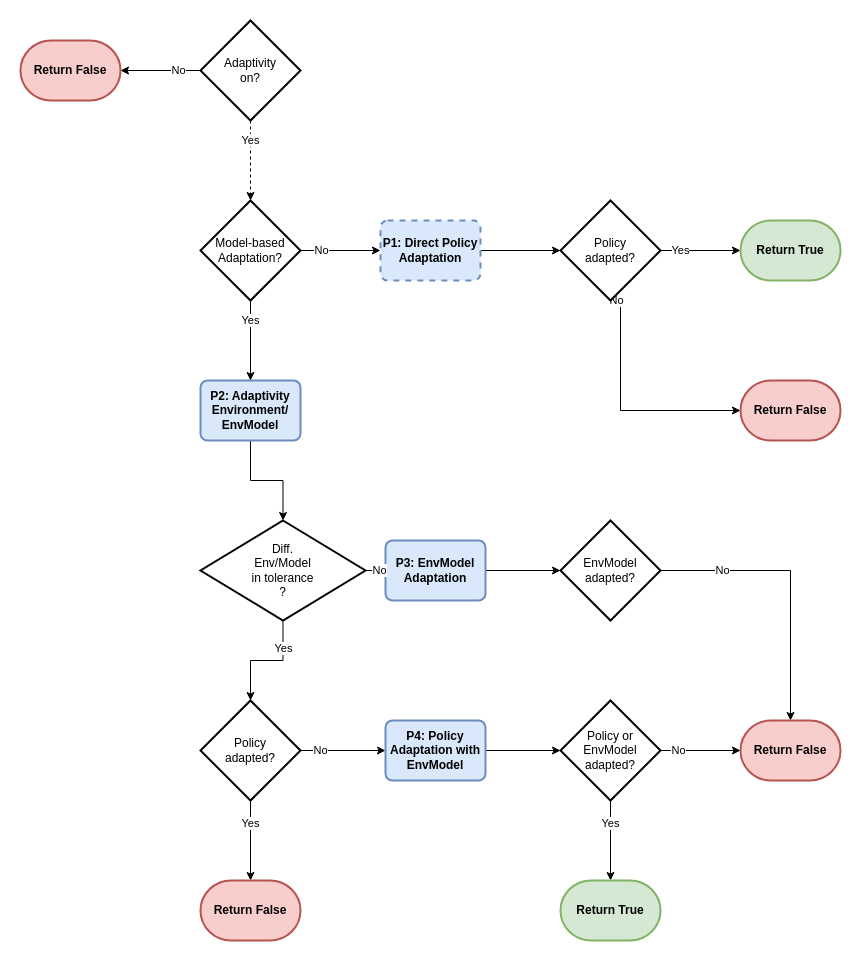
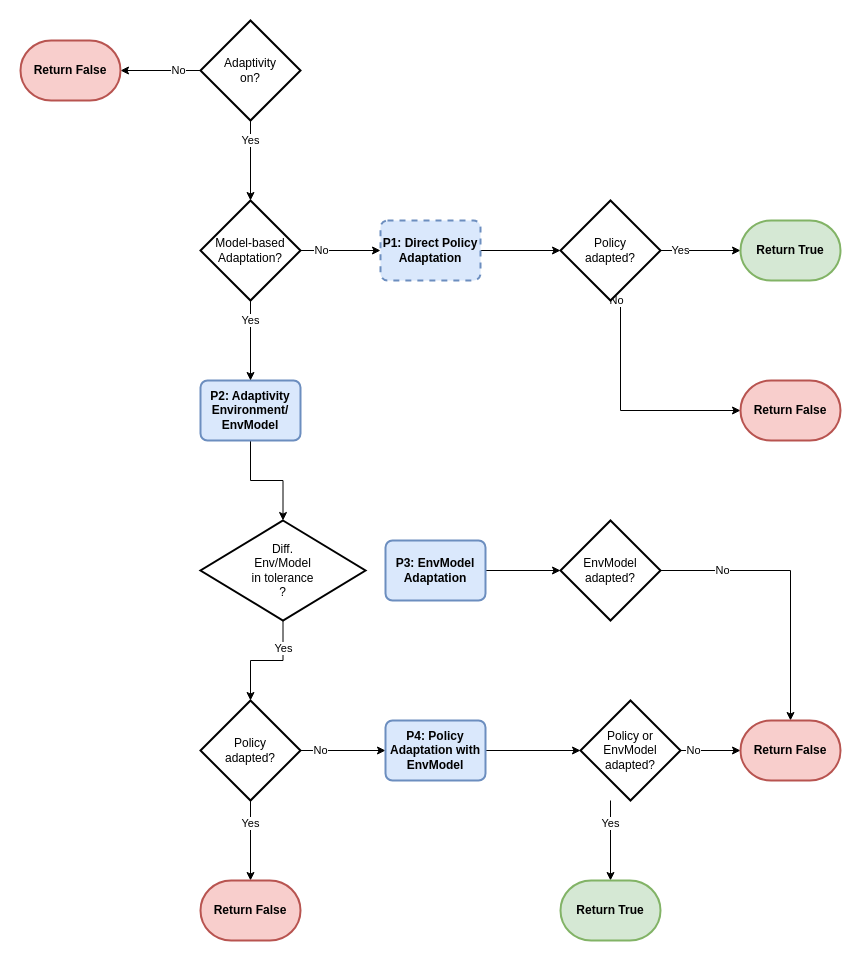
(251, 169) -> (251, 169)
(380, 571) -> none
(611, 751) -> (631, 751)
